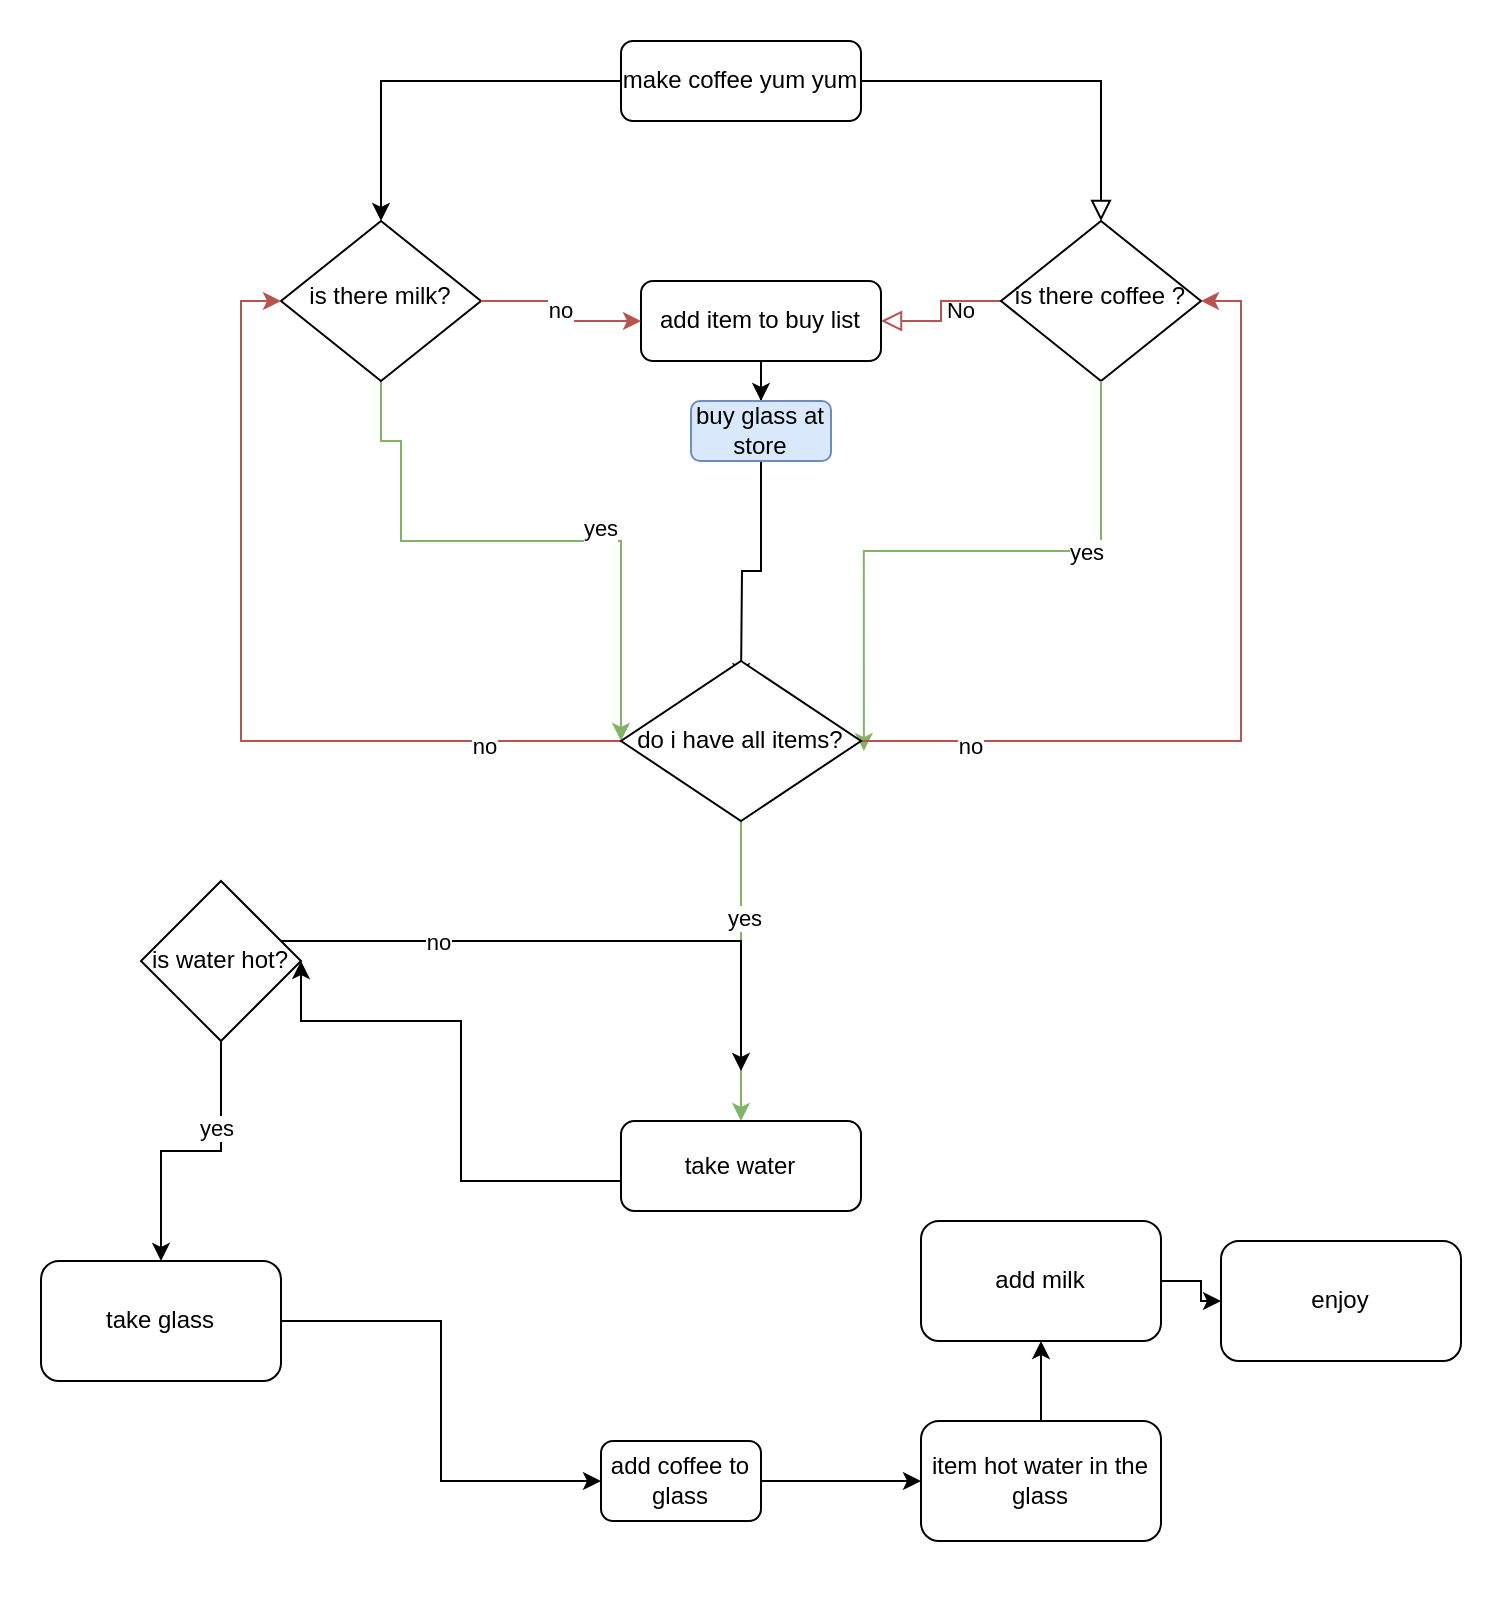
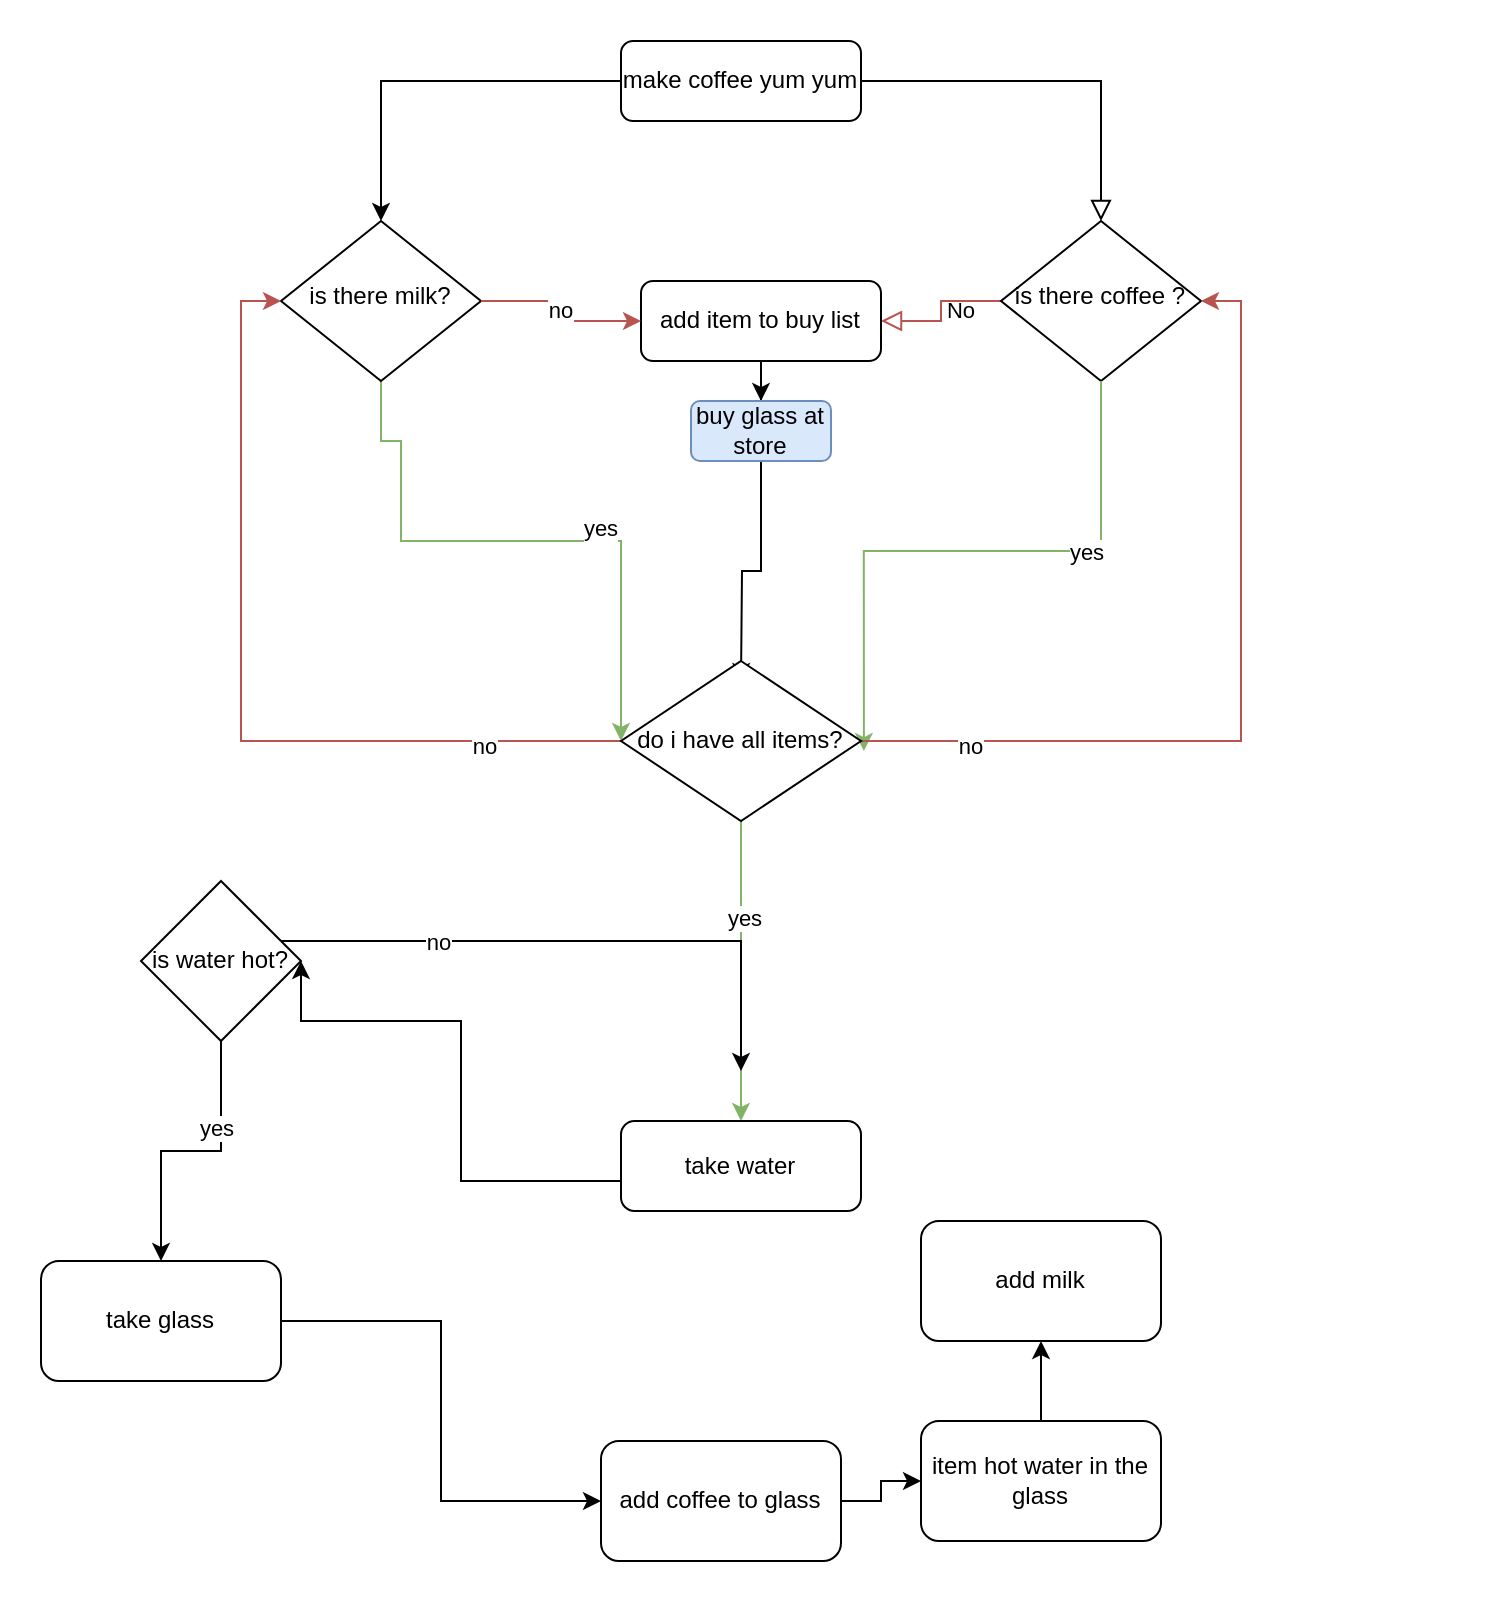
(1194, 1281) -> none
(1341, 1301) -> none
(681, 1481) -> (721, 1501)
